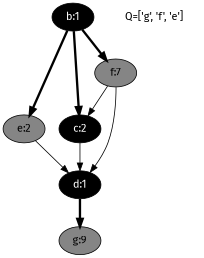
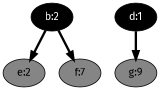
(73, 17) -> (52, 17)
(155, 17) -> none
(112, 128) -> none
(80, 129) -> none
(49, 154) -> none
